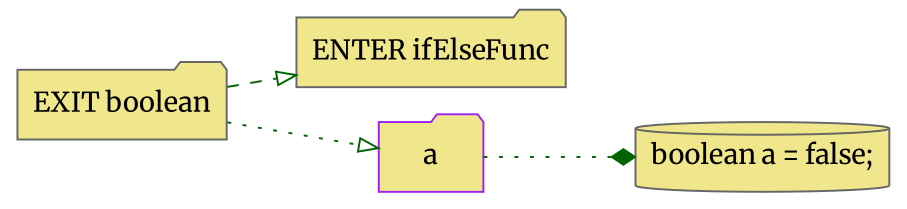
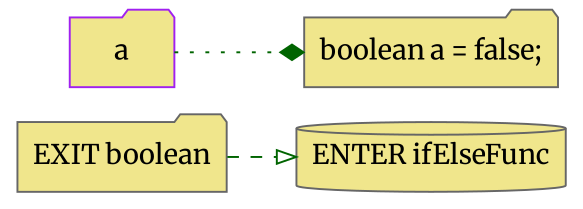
(431, 52) -> (431, 157)
(293, 134) -> none
(762, 157) -> (431, 52)
